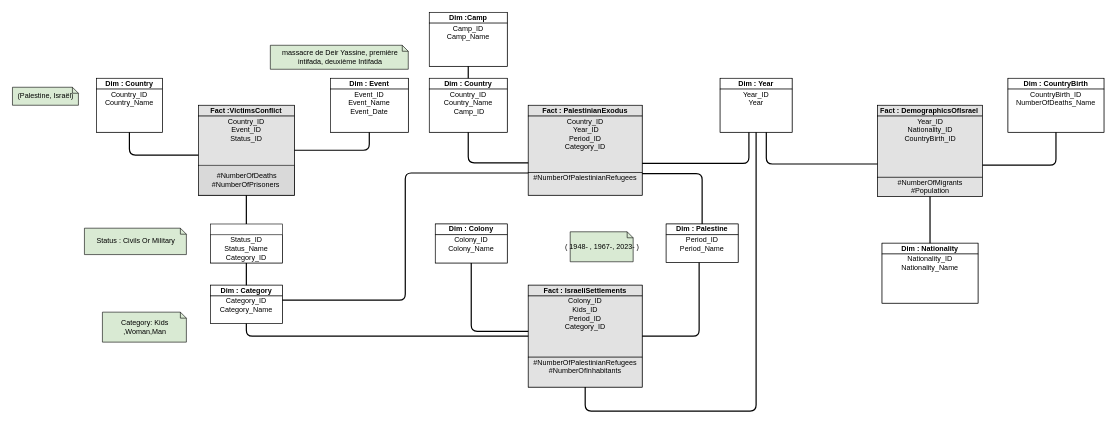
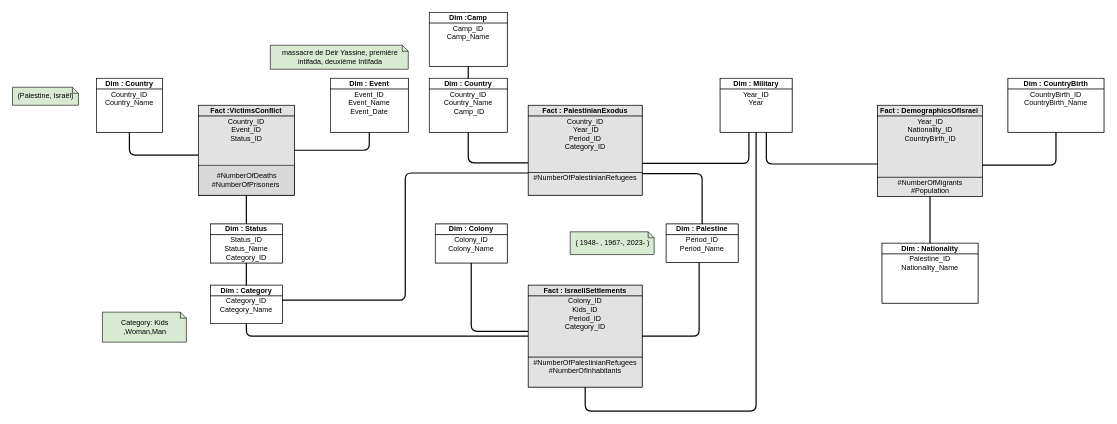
(756, 84) -> (756, 84)
(1056, 99) -> (1056, 99)
none -> (246, 230)
(135, 242) -> none
(602, 247) -> (612, 243)
(930, 264) -> (930, 264)
